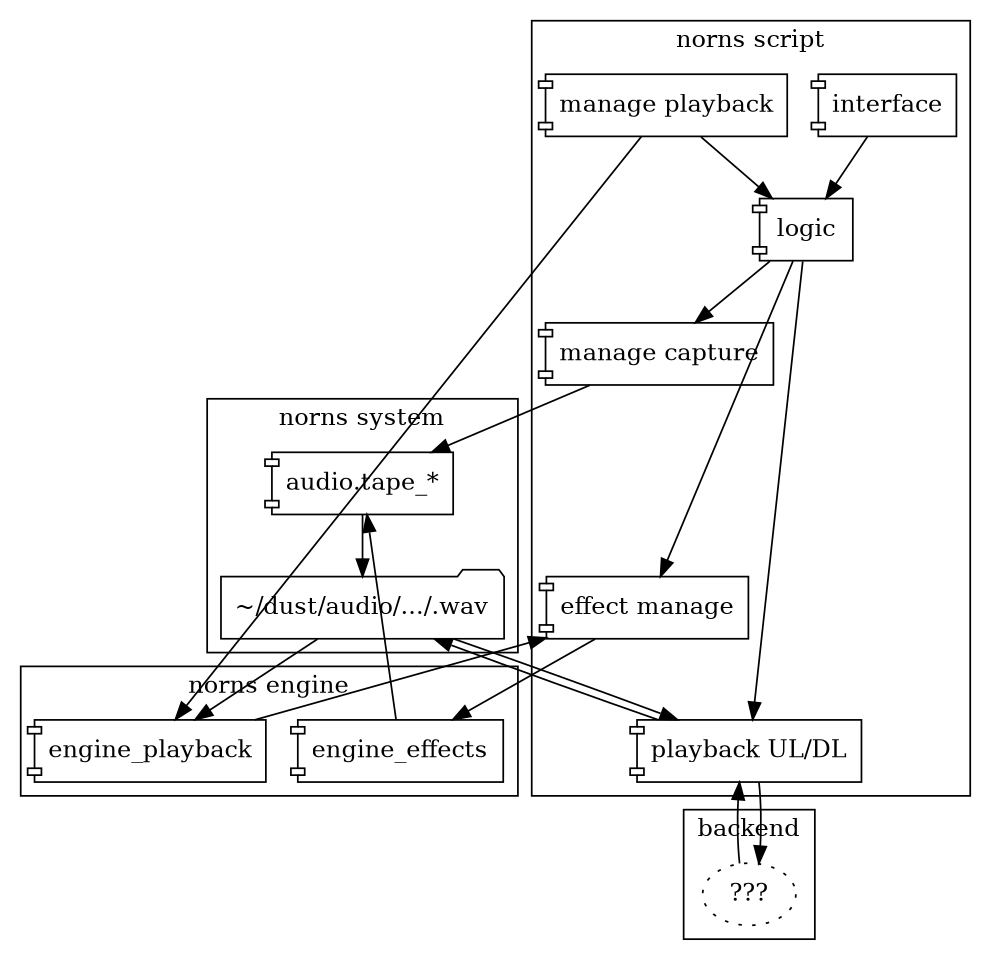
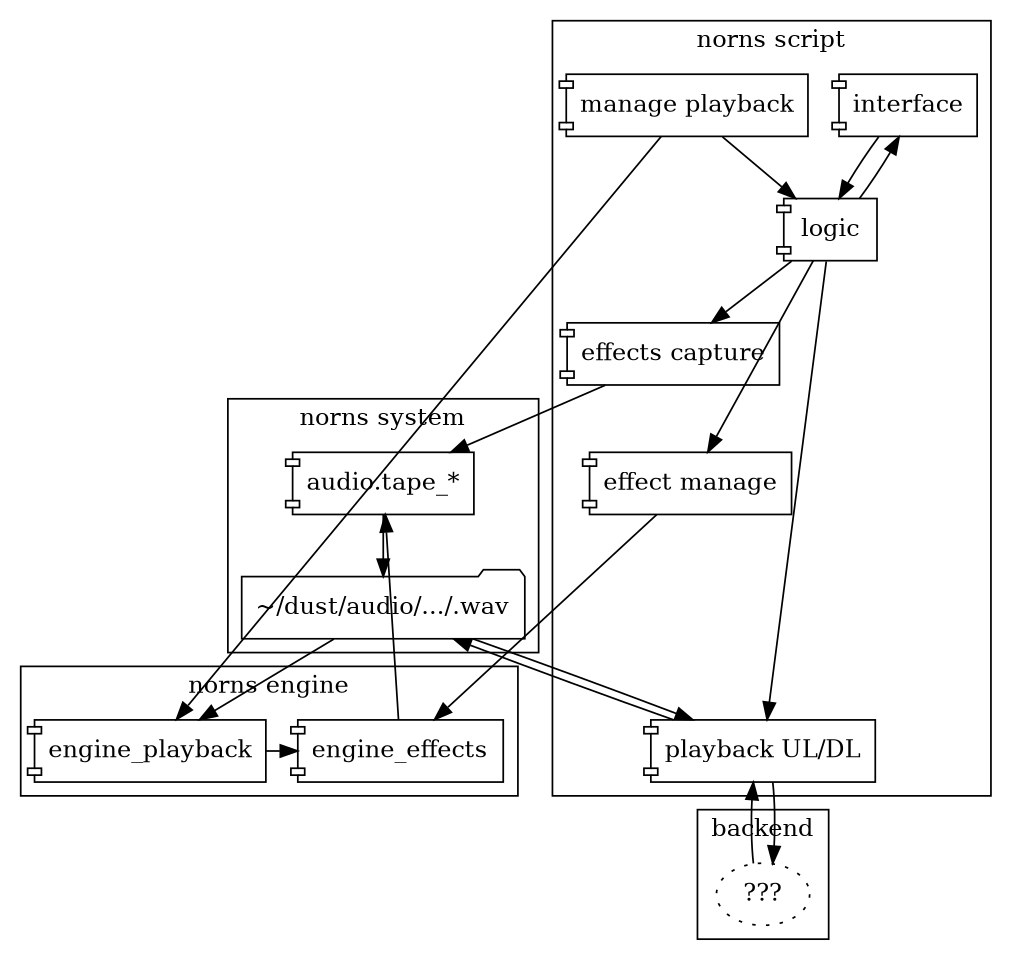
none -> (875, 176)
(659, 354) -> (673, 354)
(378, 685) -> (273, 751)
